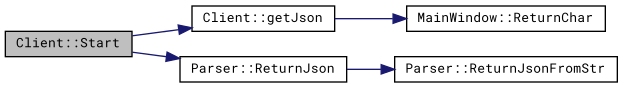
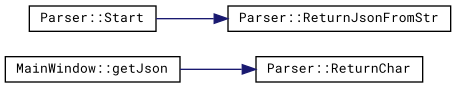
(263, 19) -> (93, 69)
(506, 19) -> (339, 69)
(69, 44) -> none
(263, 69) -> (93, 19)
